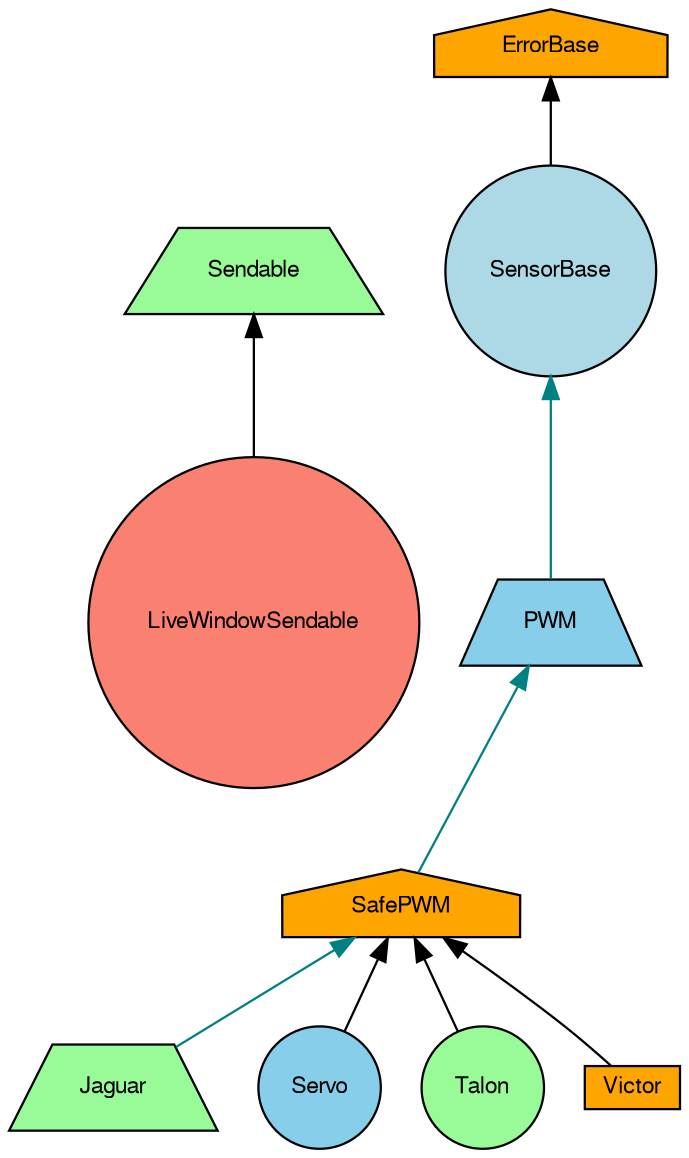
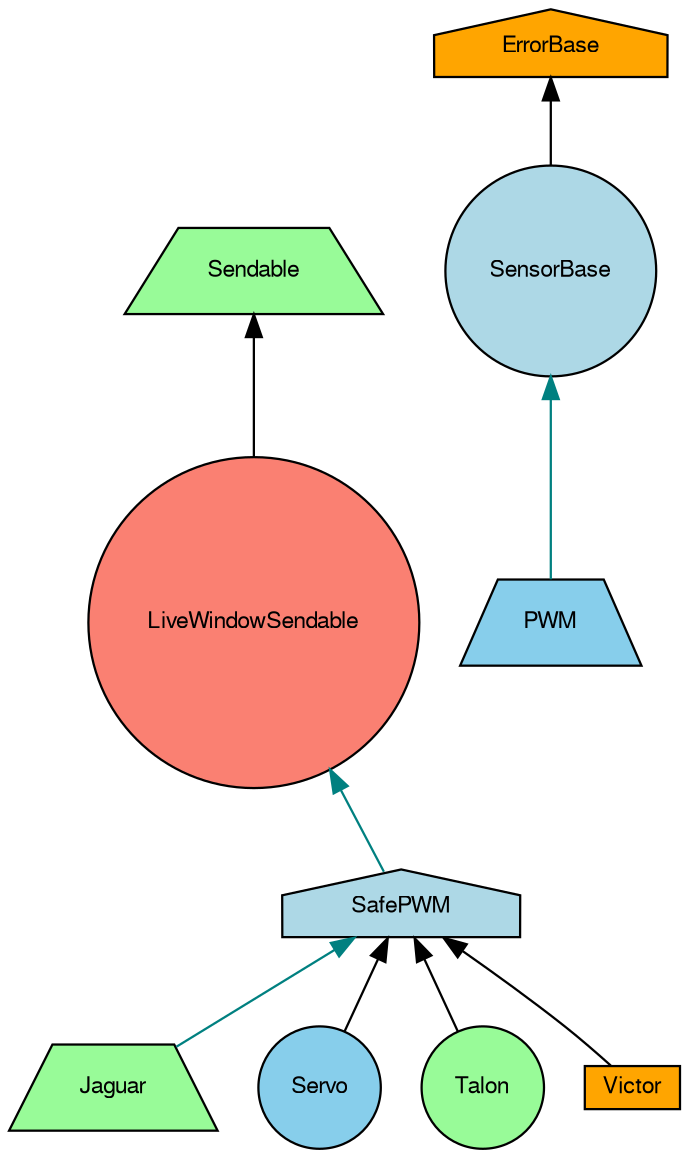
(468, 780) -> (362, 831)
(401, 907) -> (401, 907)
